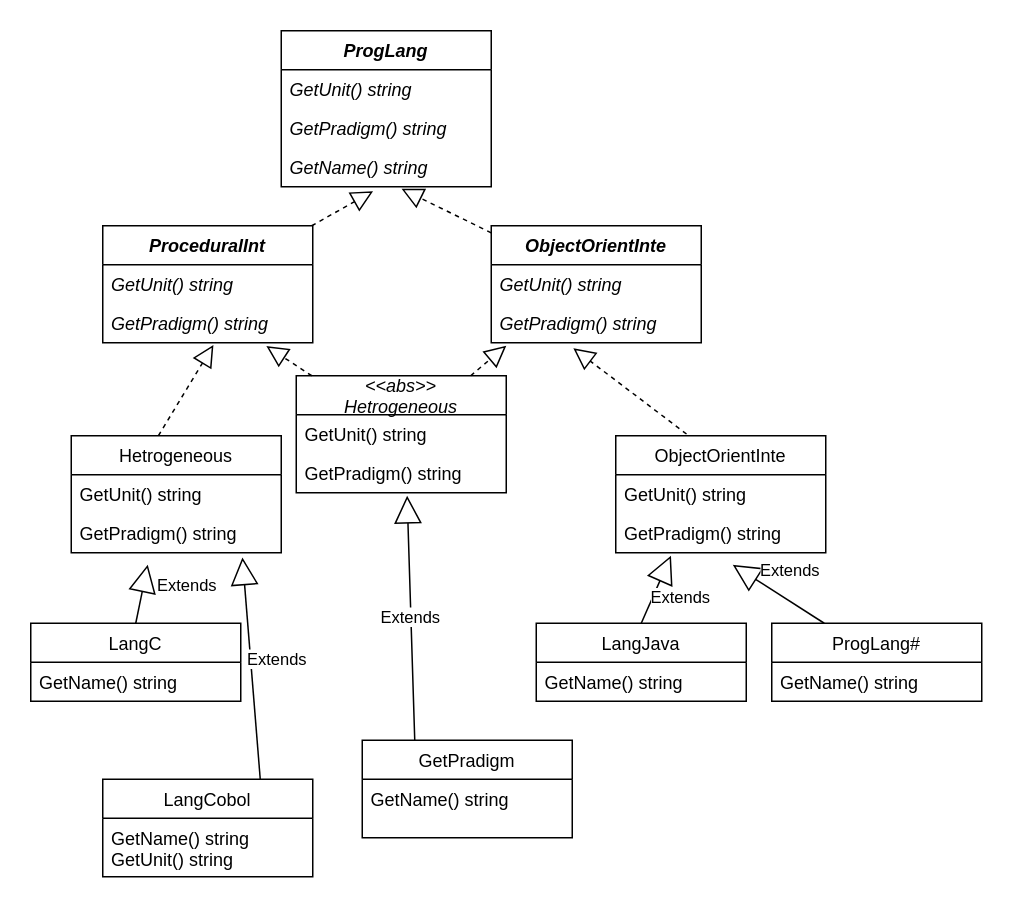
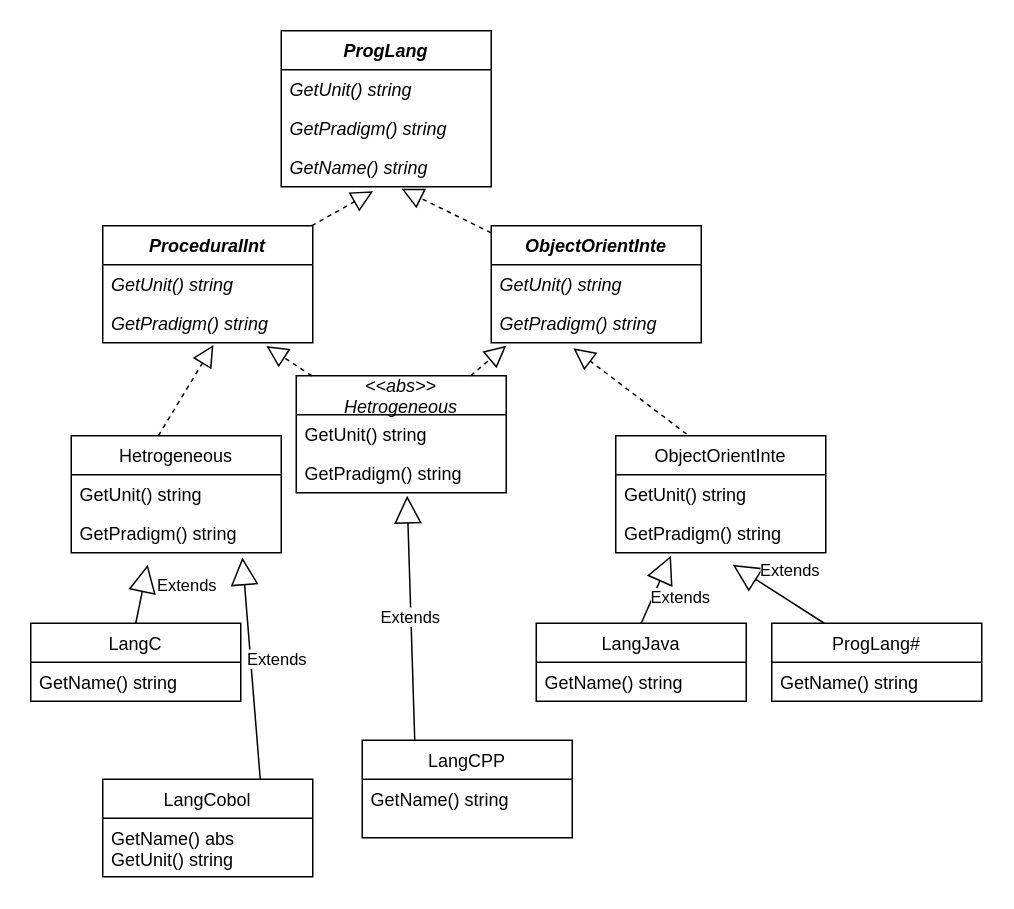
(467, 761) -> (467, 761)
(187, 839) -> (174, 839)
